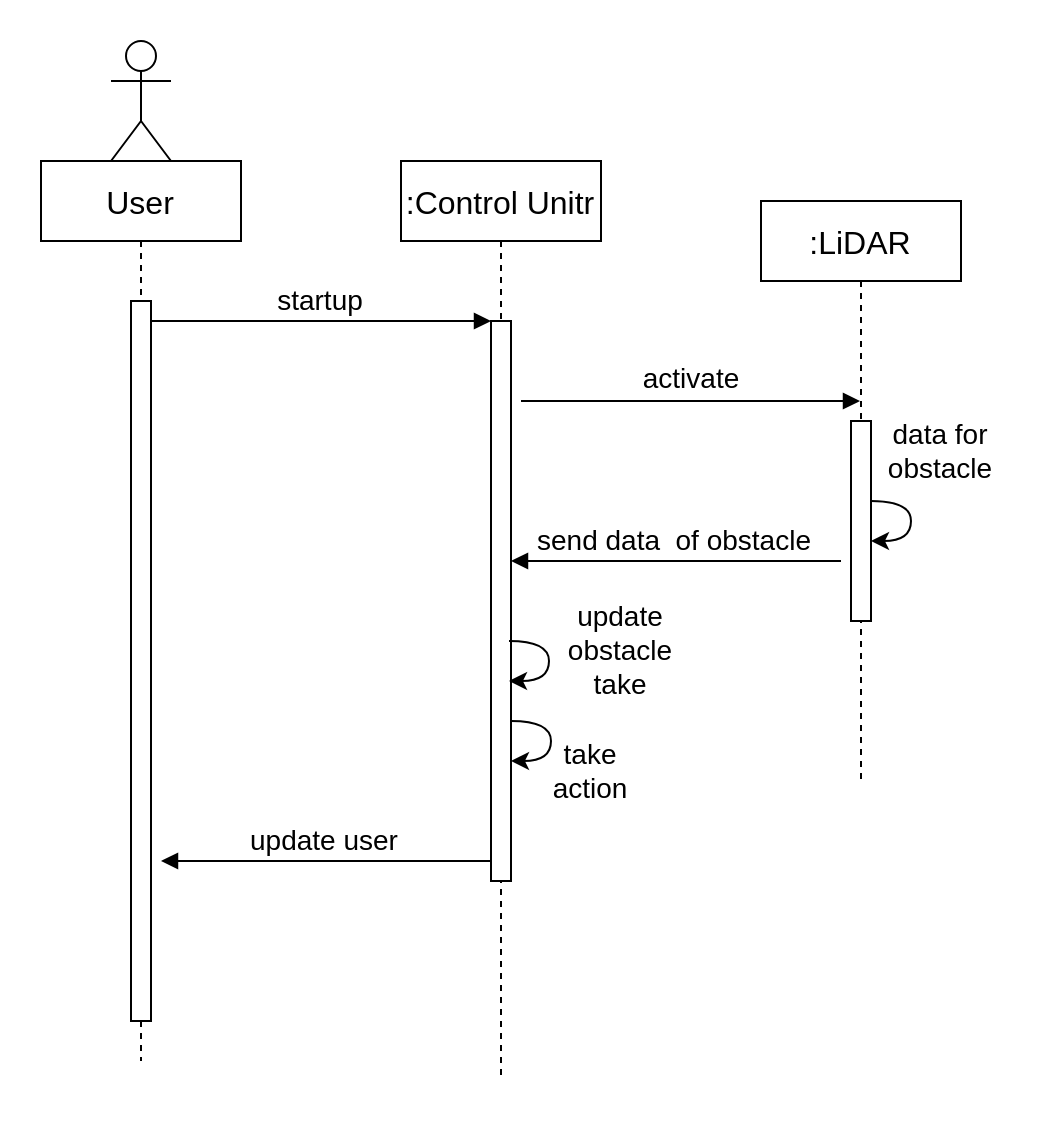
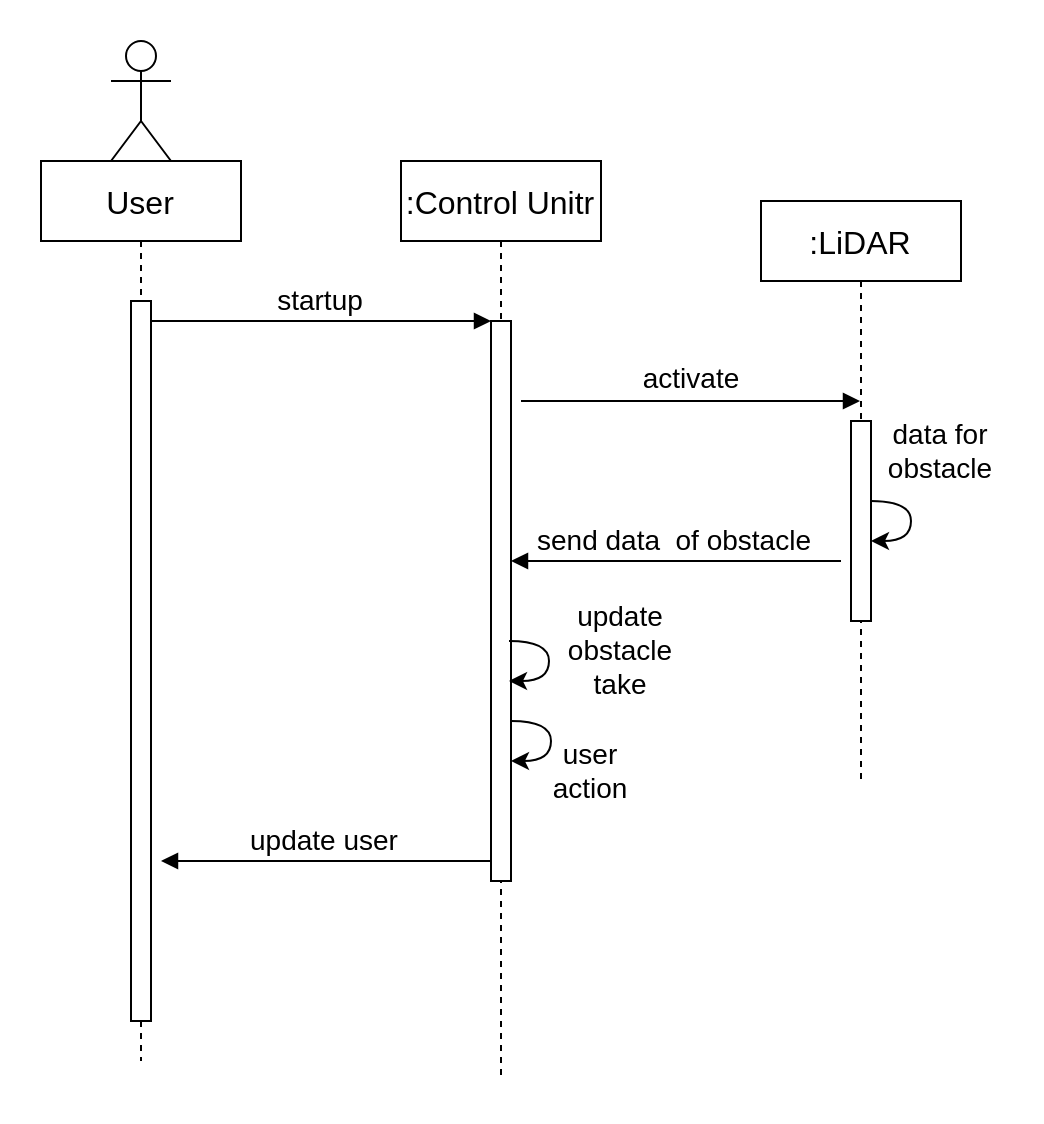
(591, 771) -> (591, 771)
